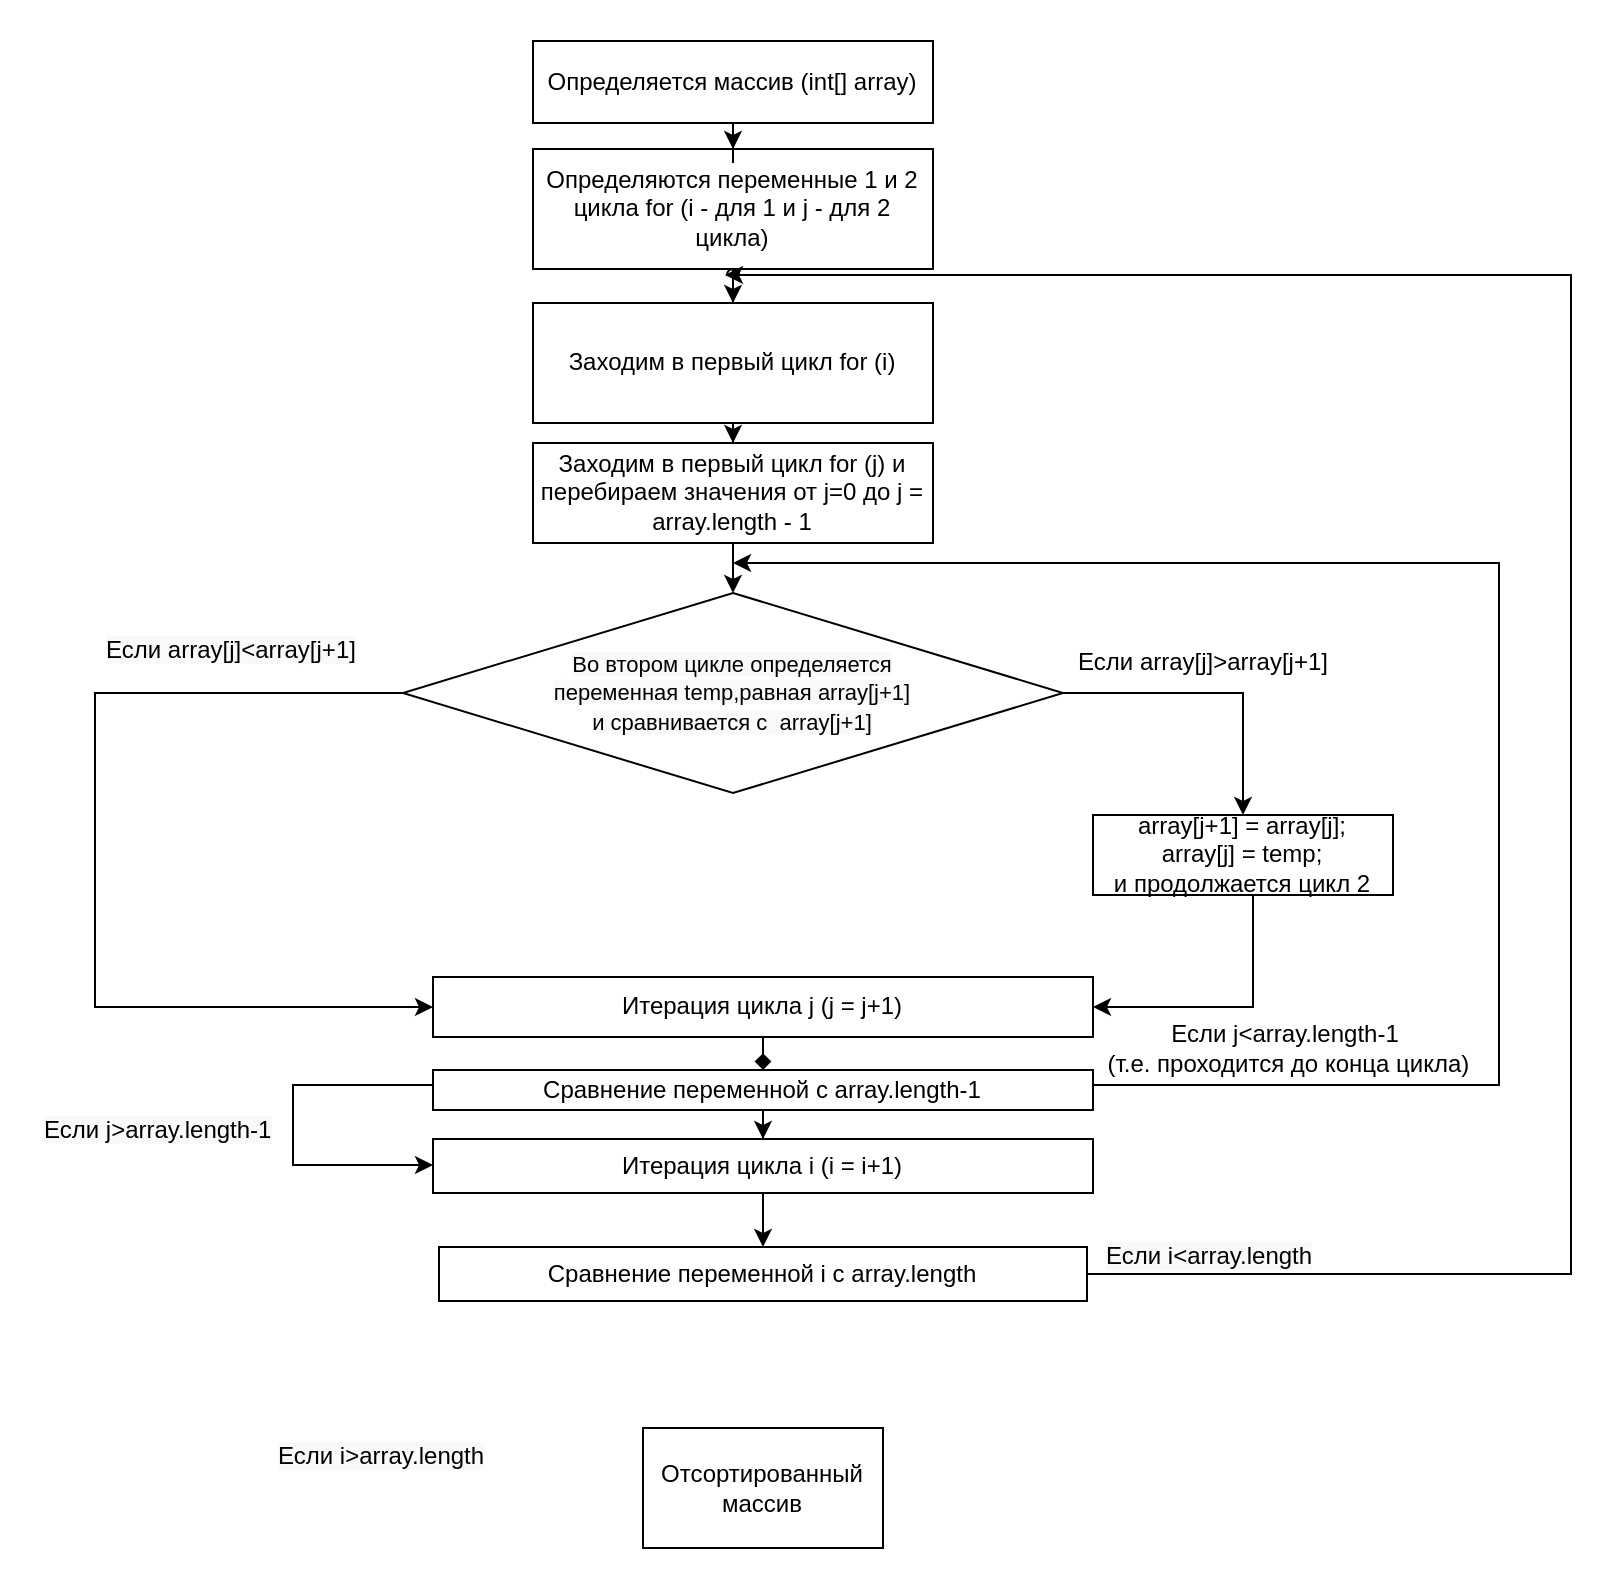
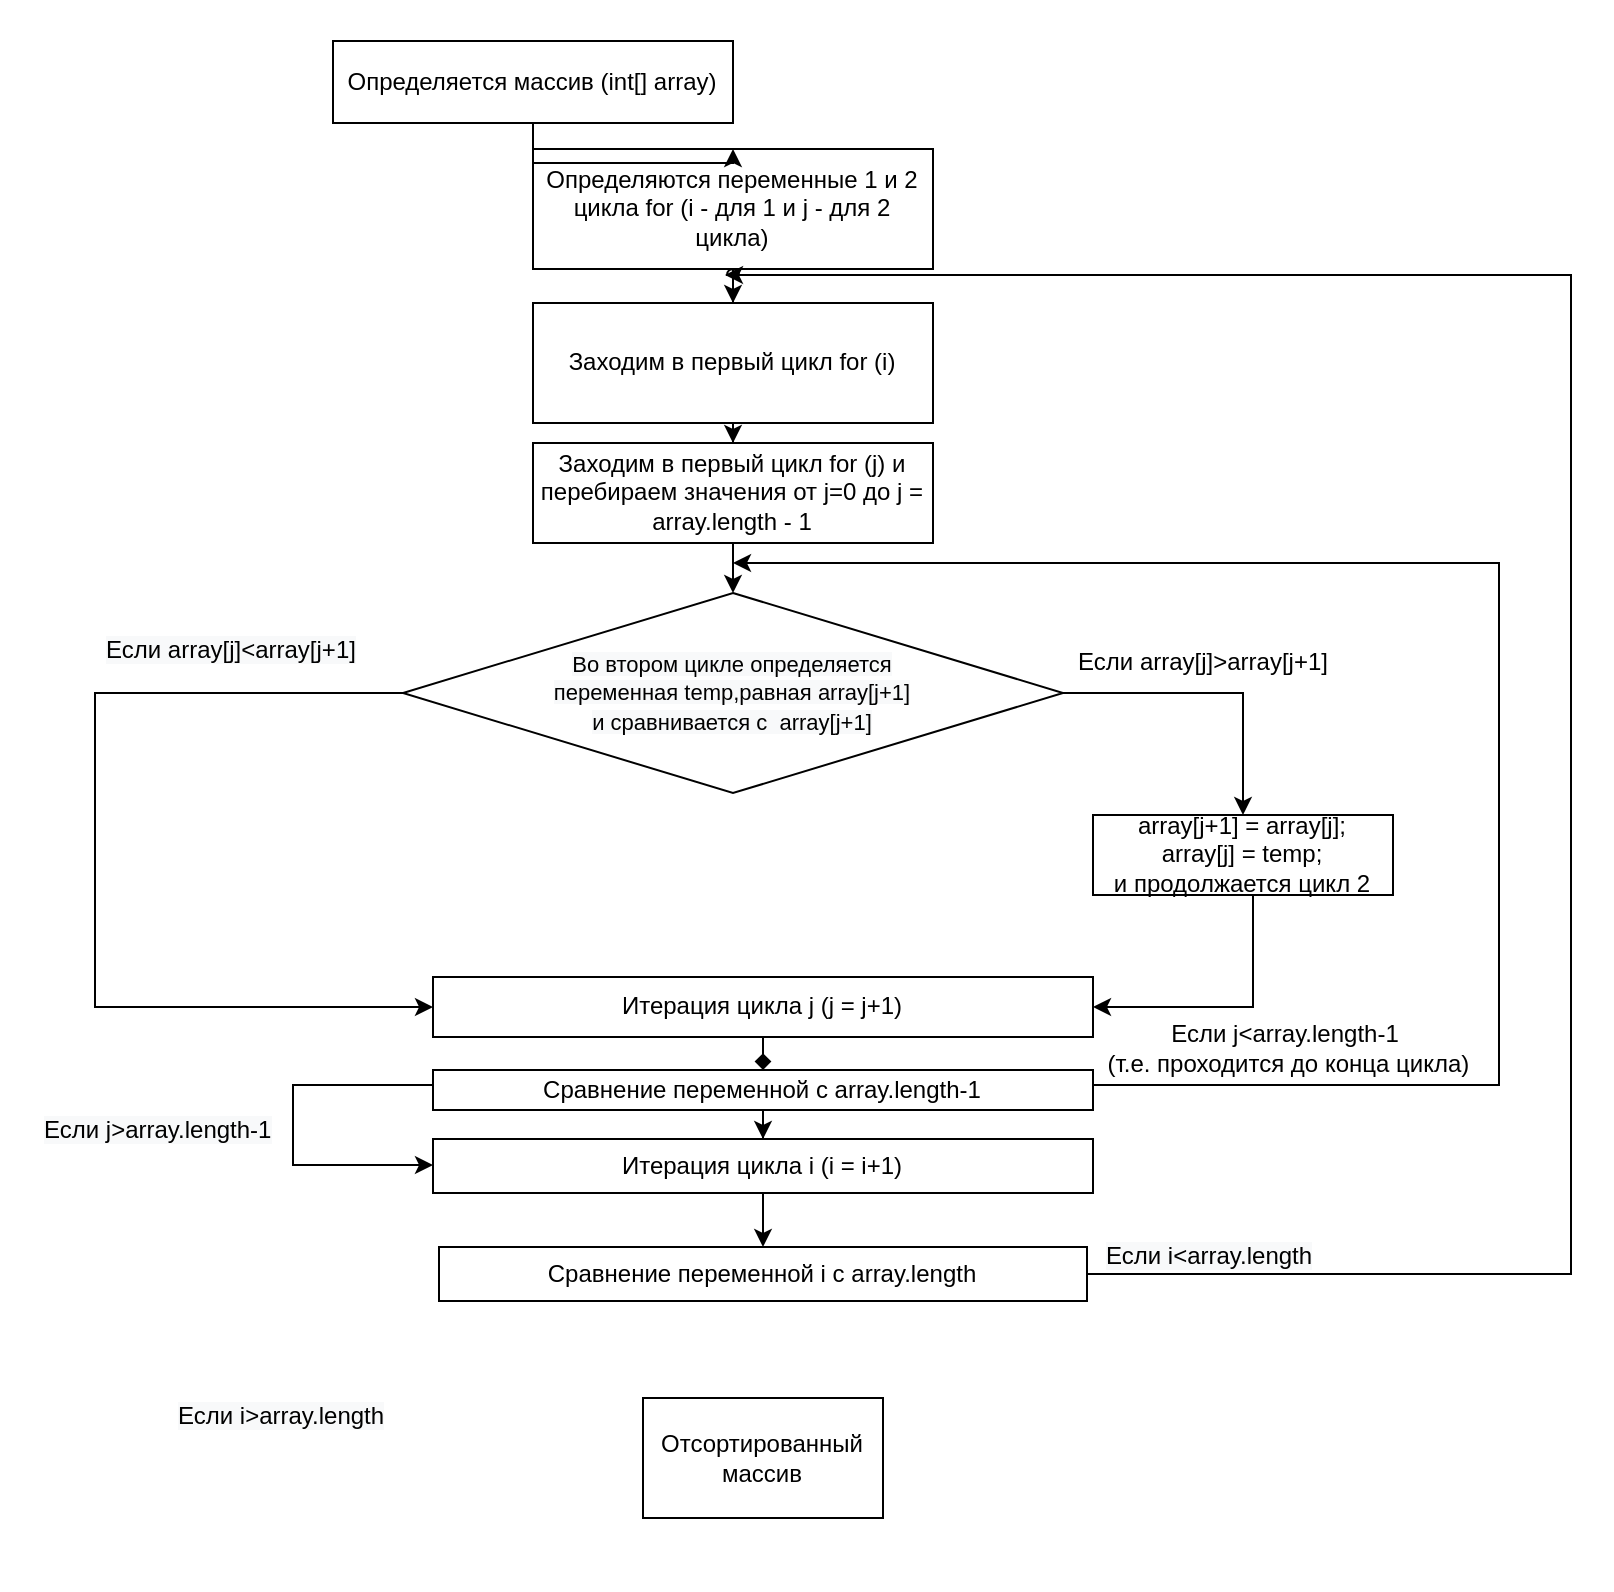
(733, 82) -> (533, 82)
(398, 1455) -> (298, 1415)
(763, 1488) -> (763, 1458)
